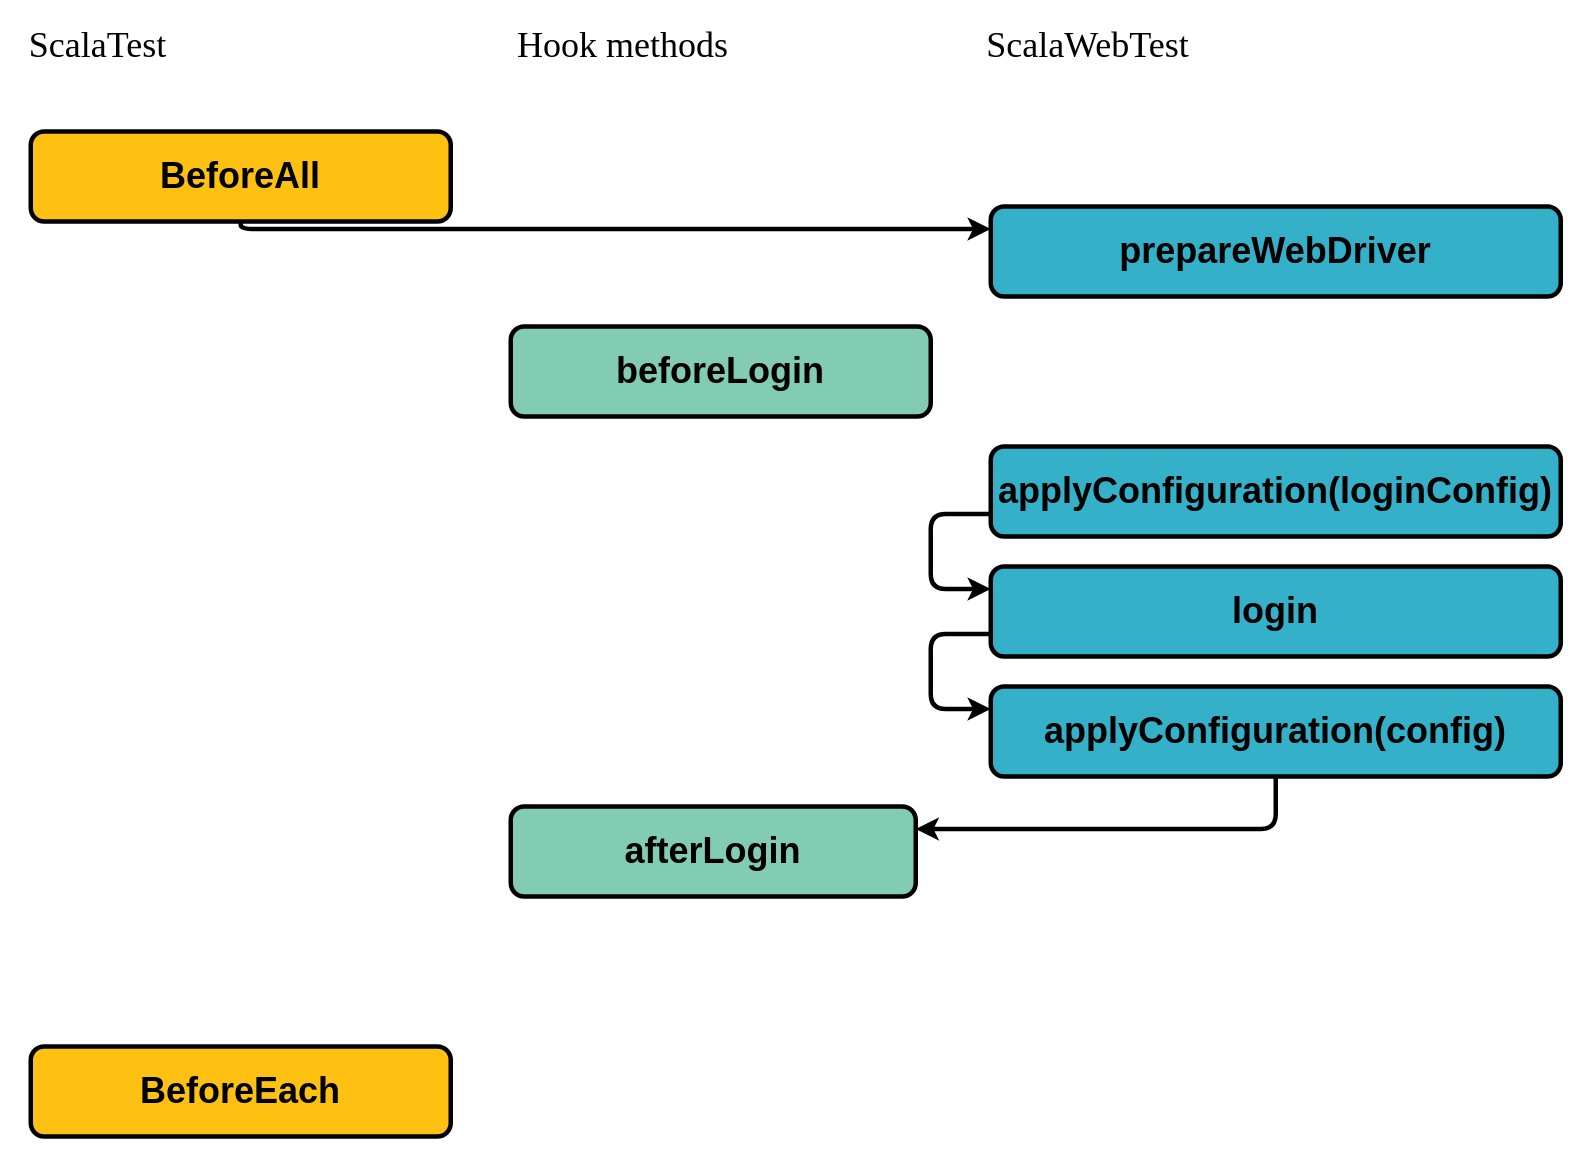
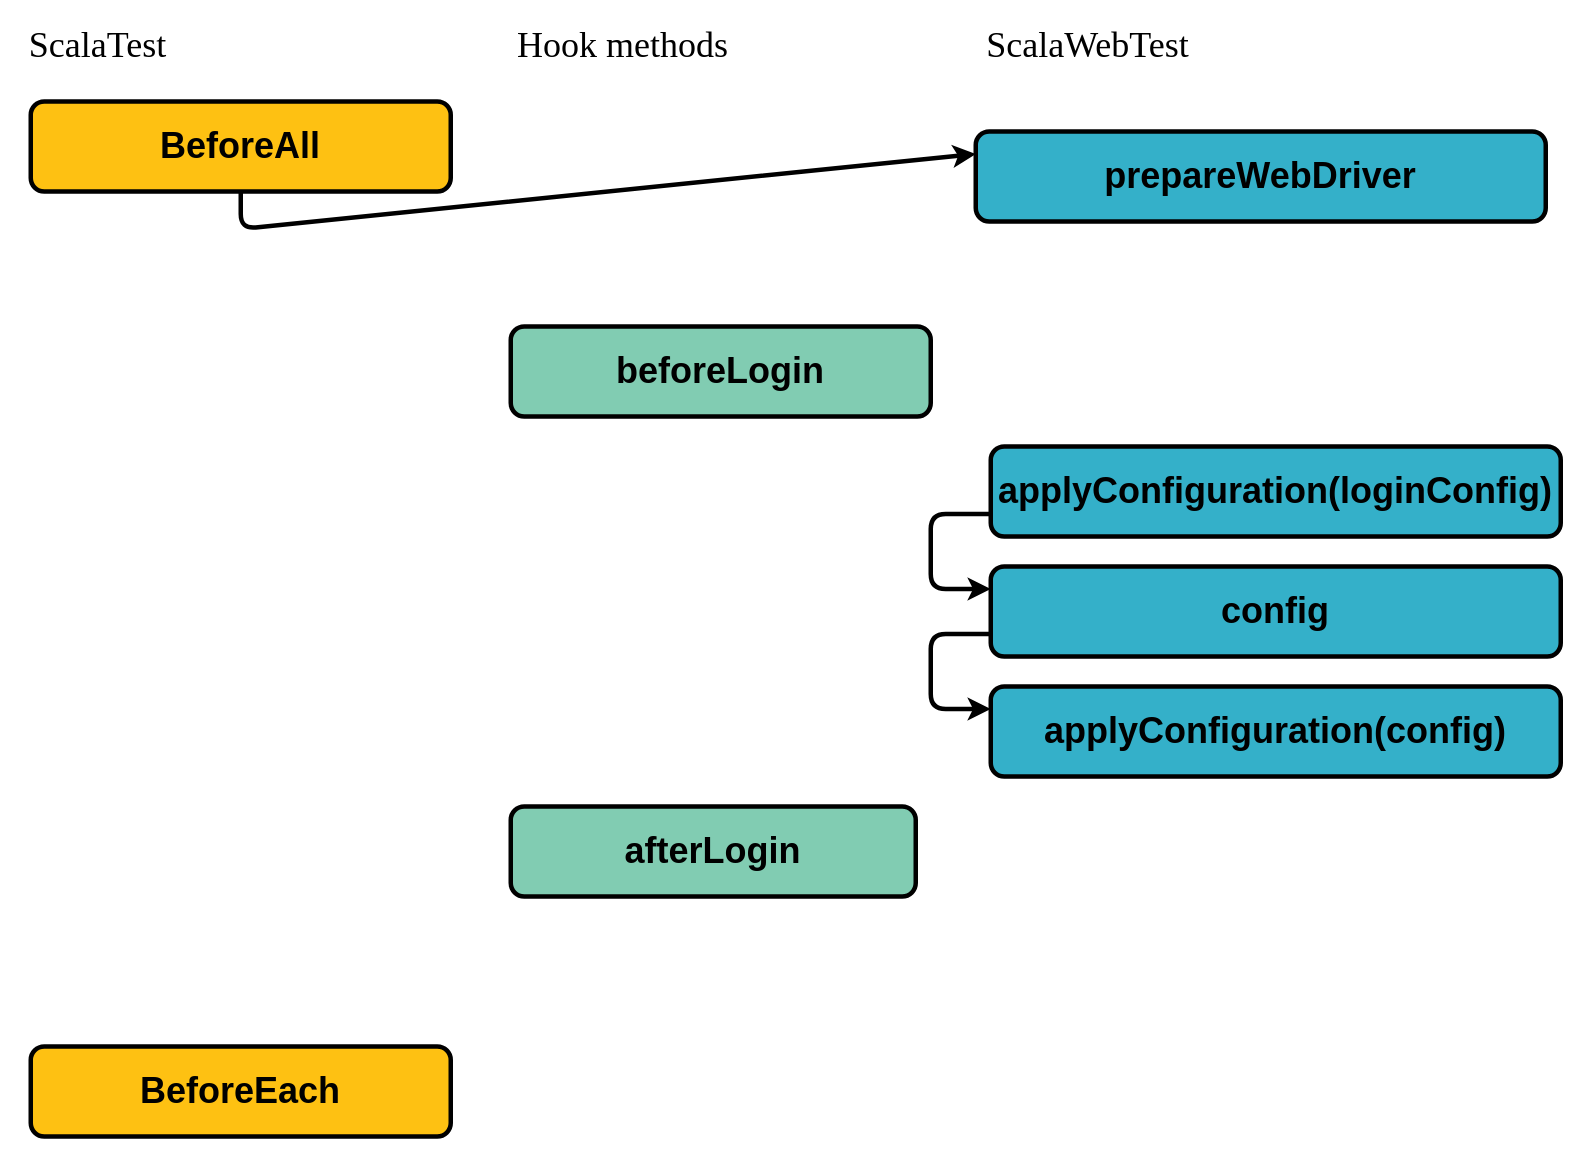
(241, 176) -> (241, 146)
(1276, 251) -> (1261, 176)
(1276, 611) -> (1276, 611)
(1124, 829) -> none
